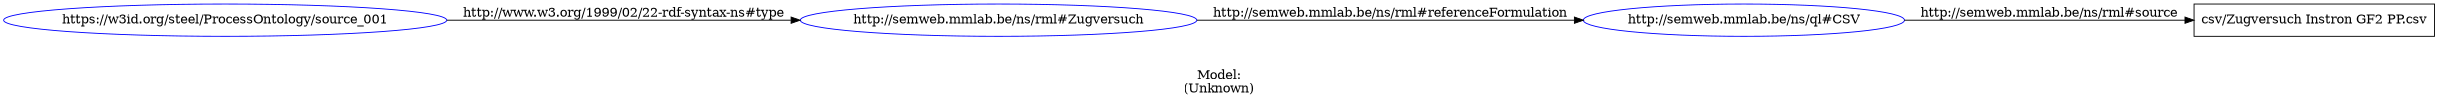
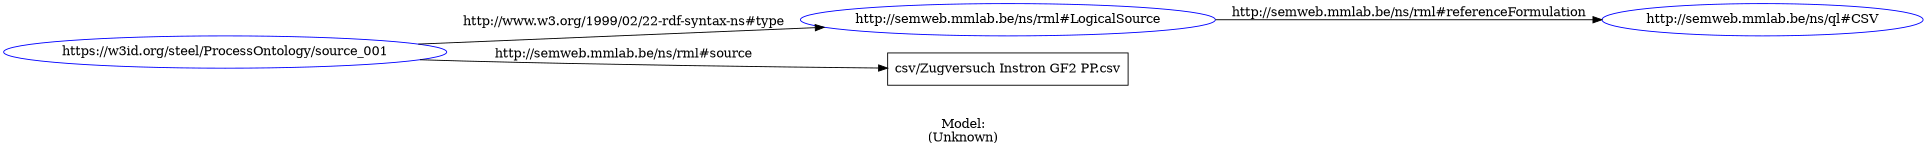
(999, 20) -> (1008, 20)
(2045, 20) -> (649, 65)
